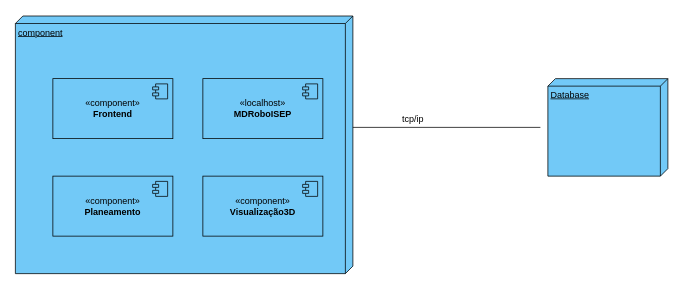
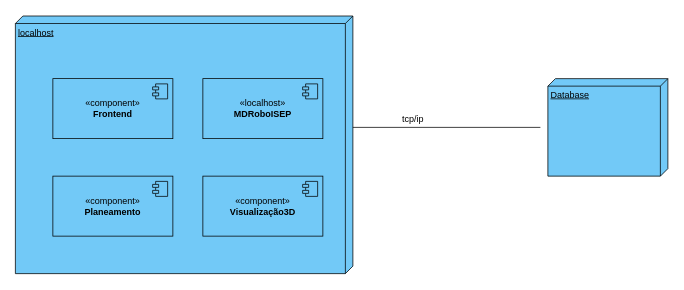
(41, 33) -> (39, 33)
